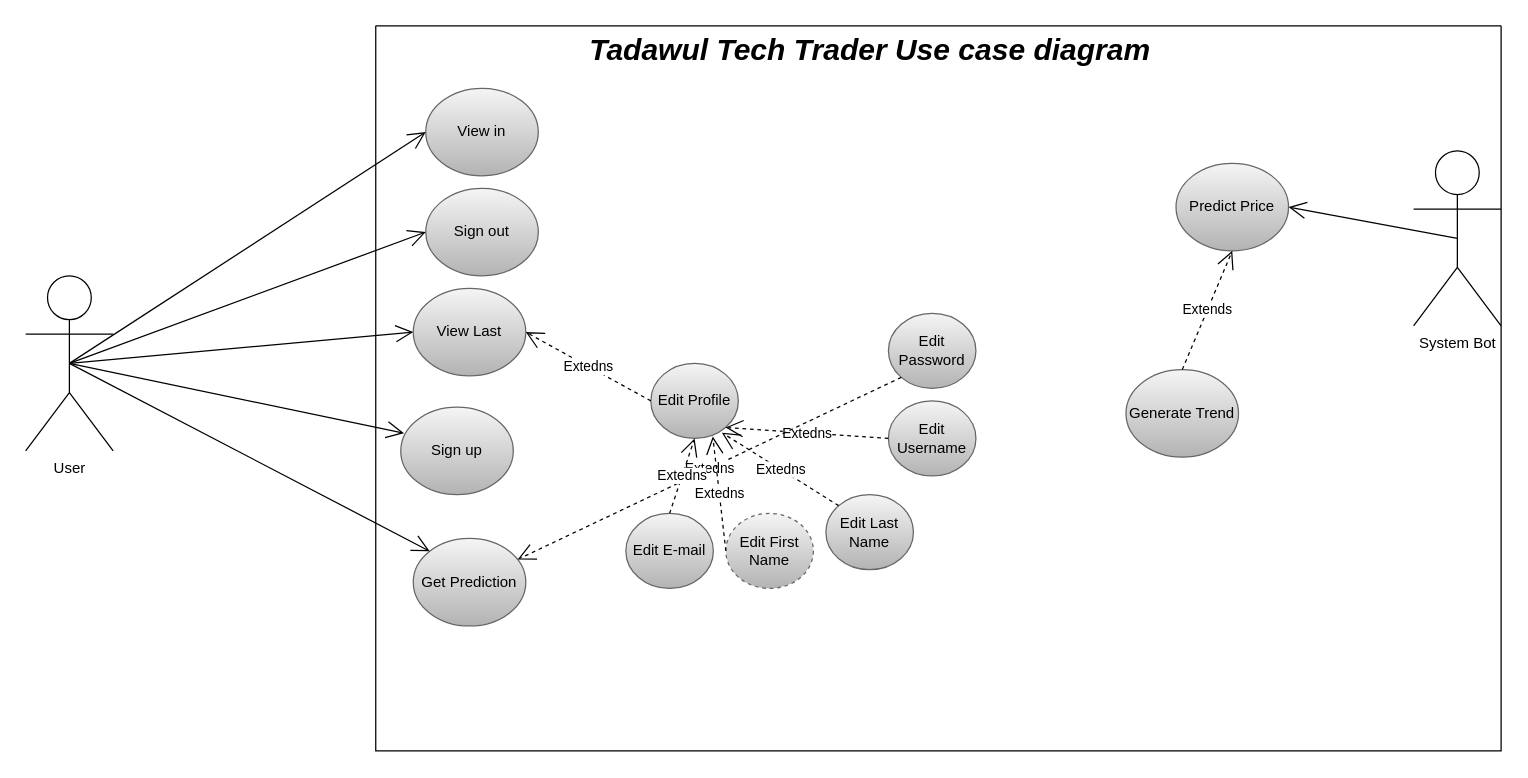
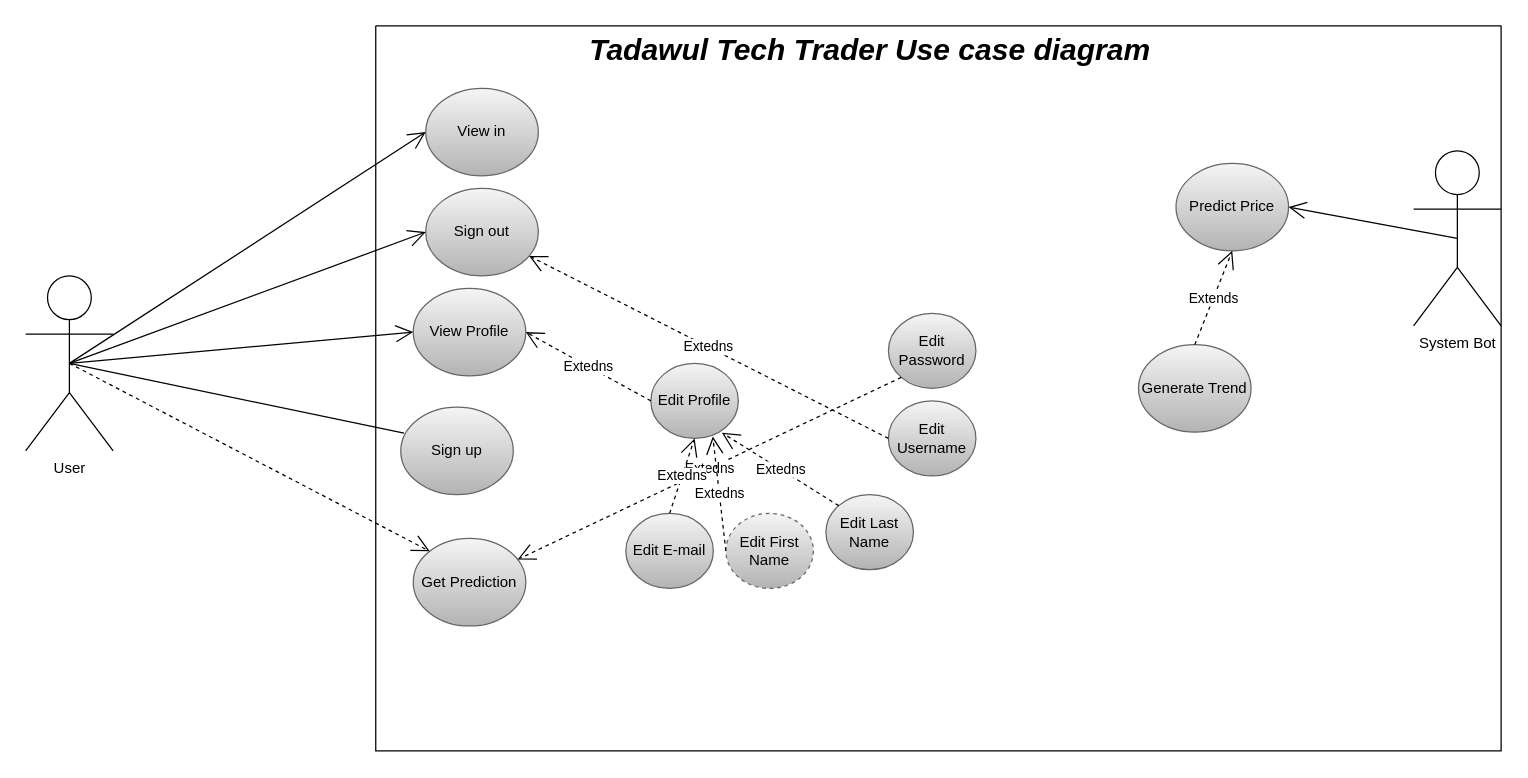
(469, 332) -> (469, 332)
(1182, 413) -> (1194, 388)
(398, 432) -> (399, 432)
(839, 435) -> (710, 348)
(251, 458) -> (251, 458)
